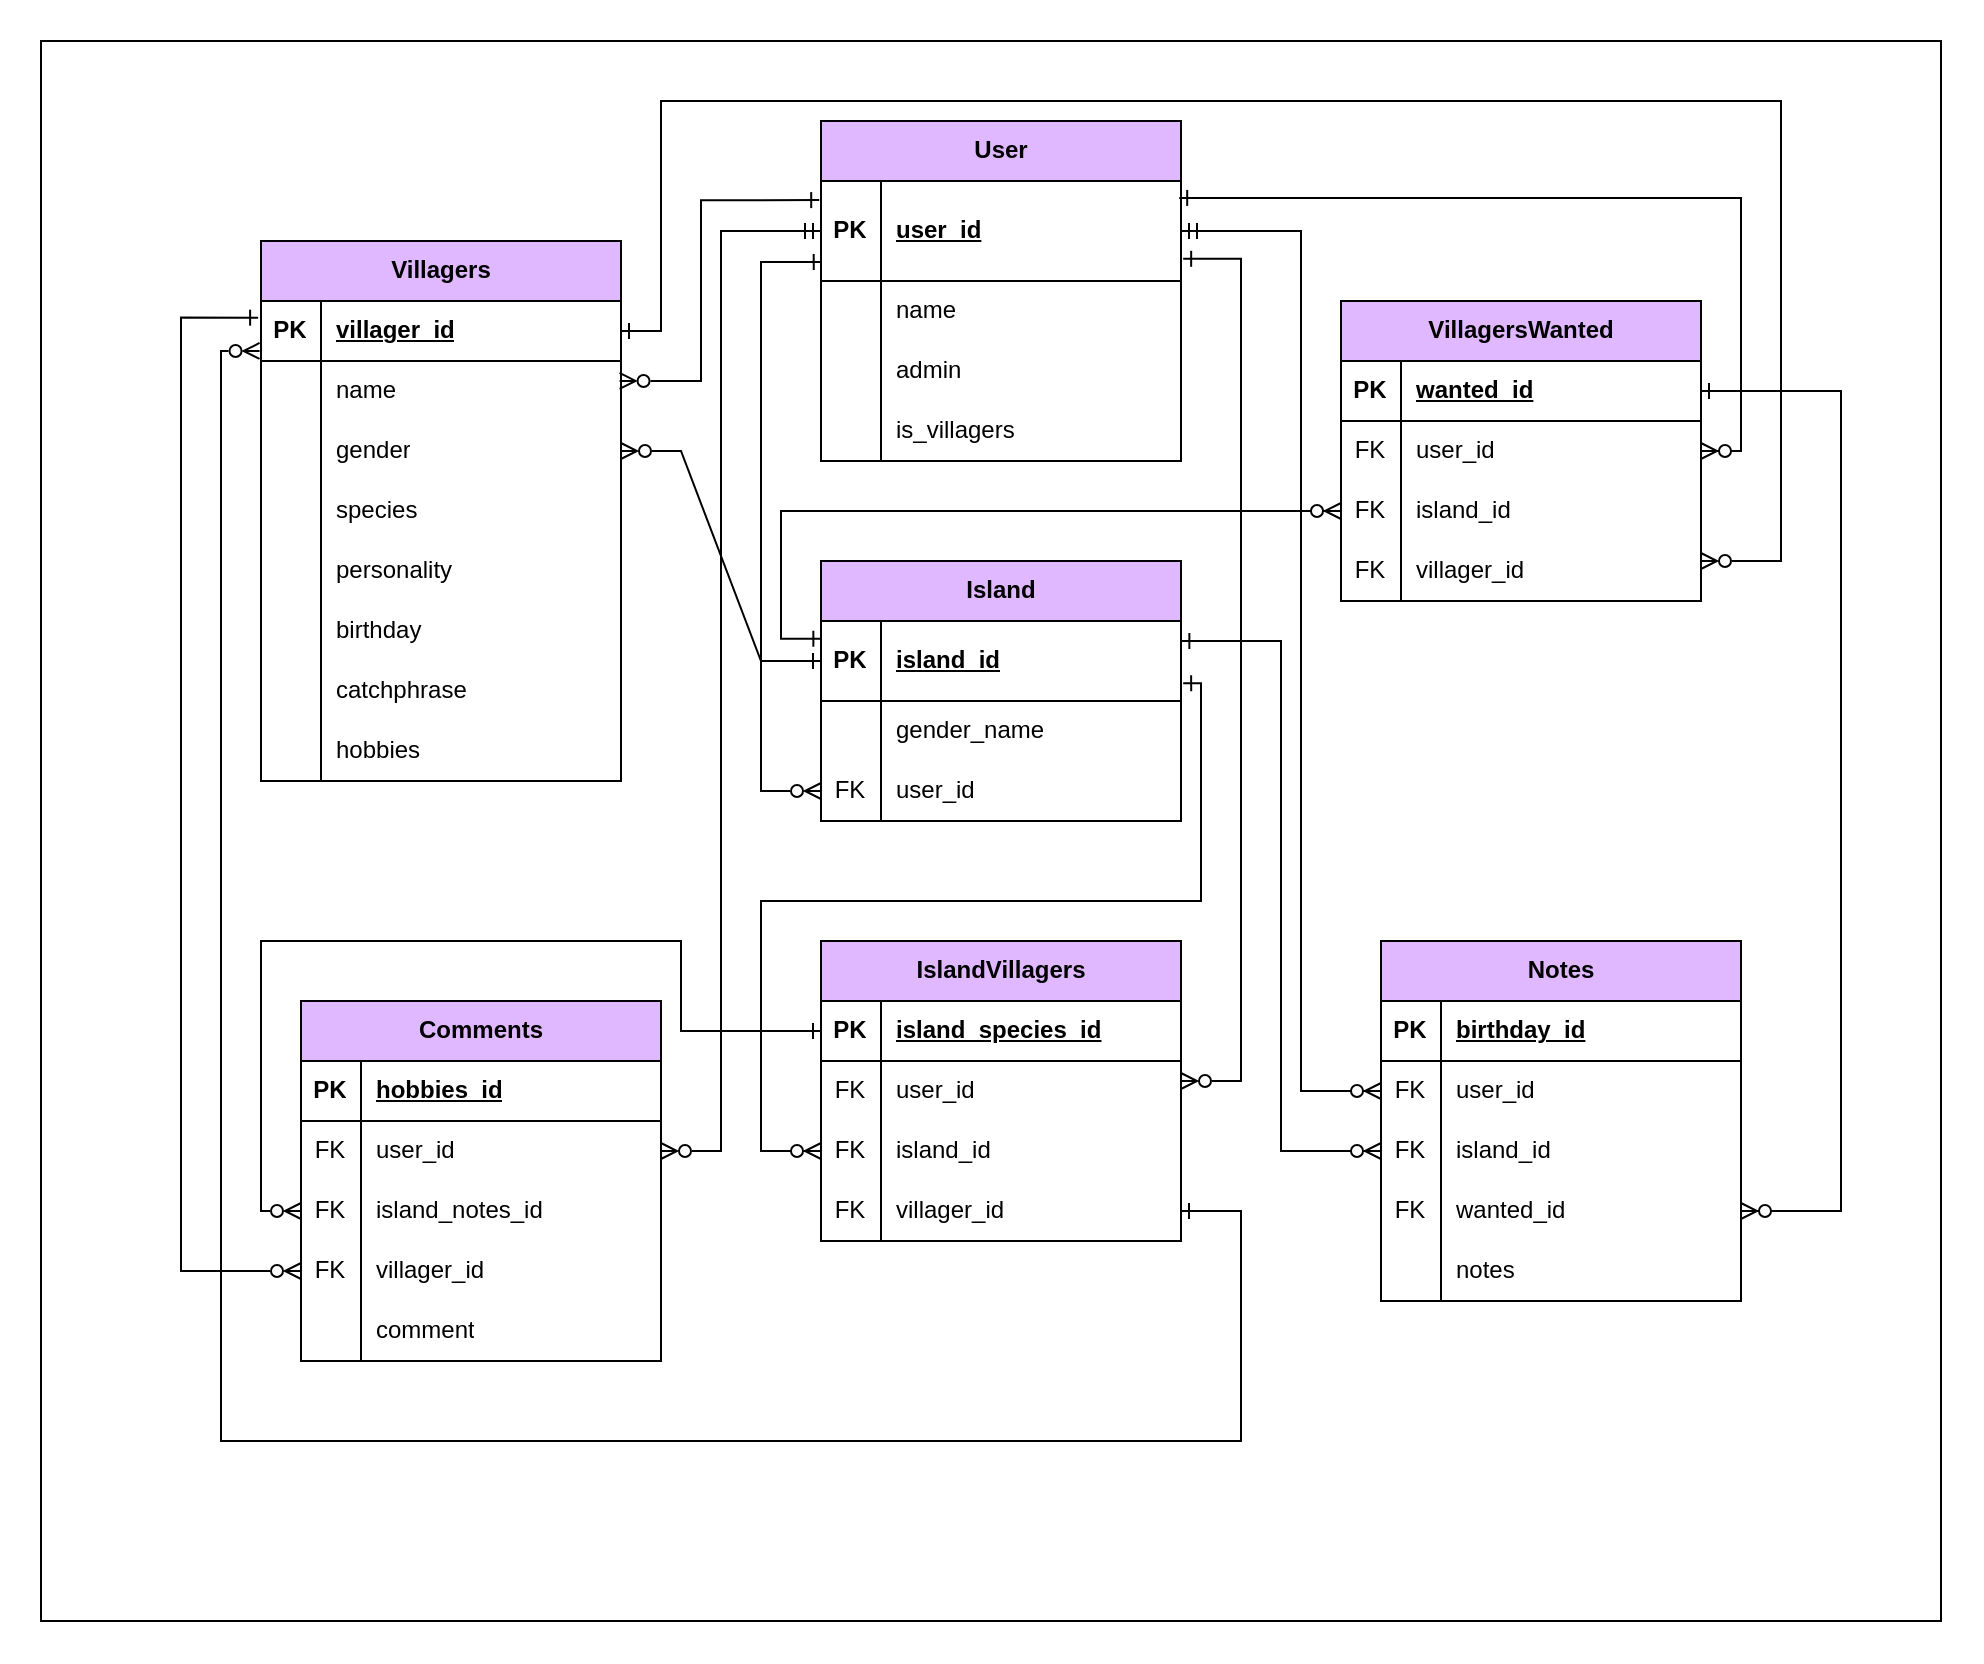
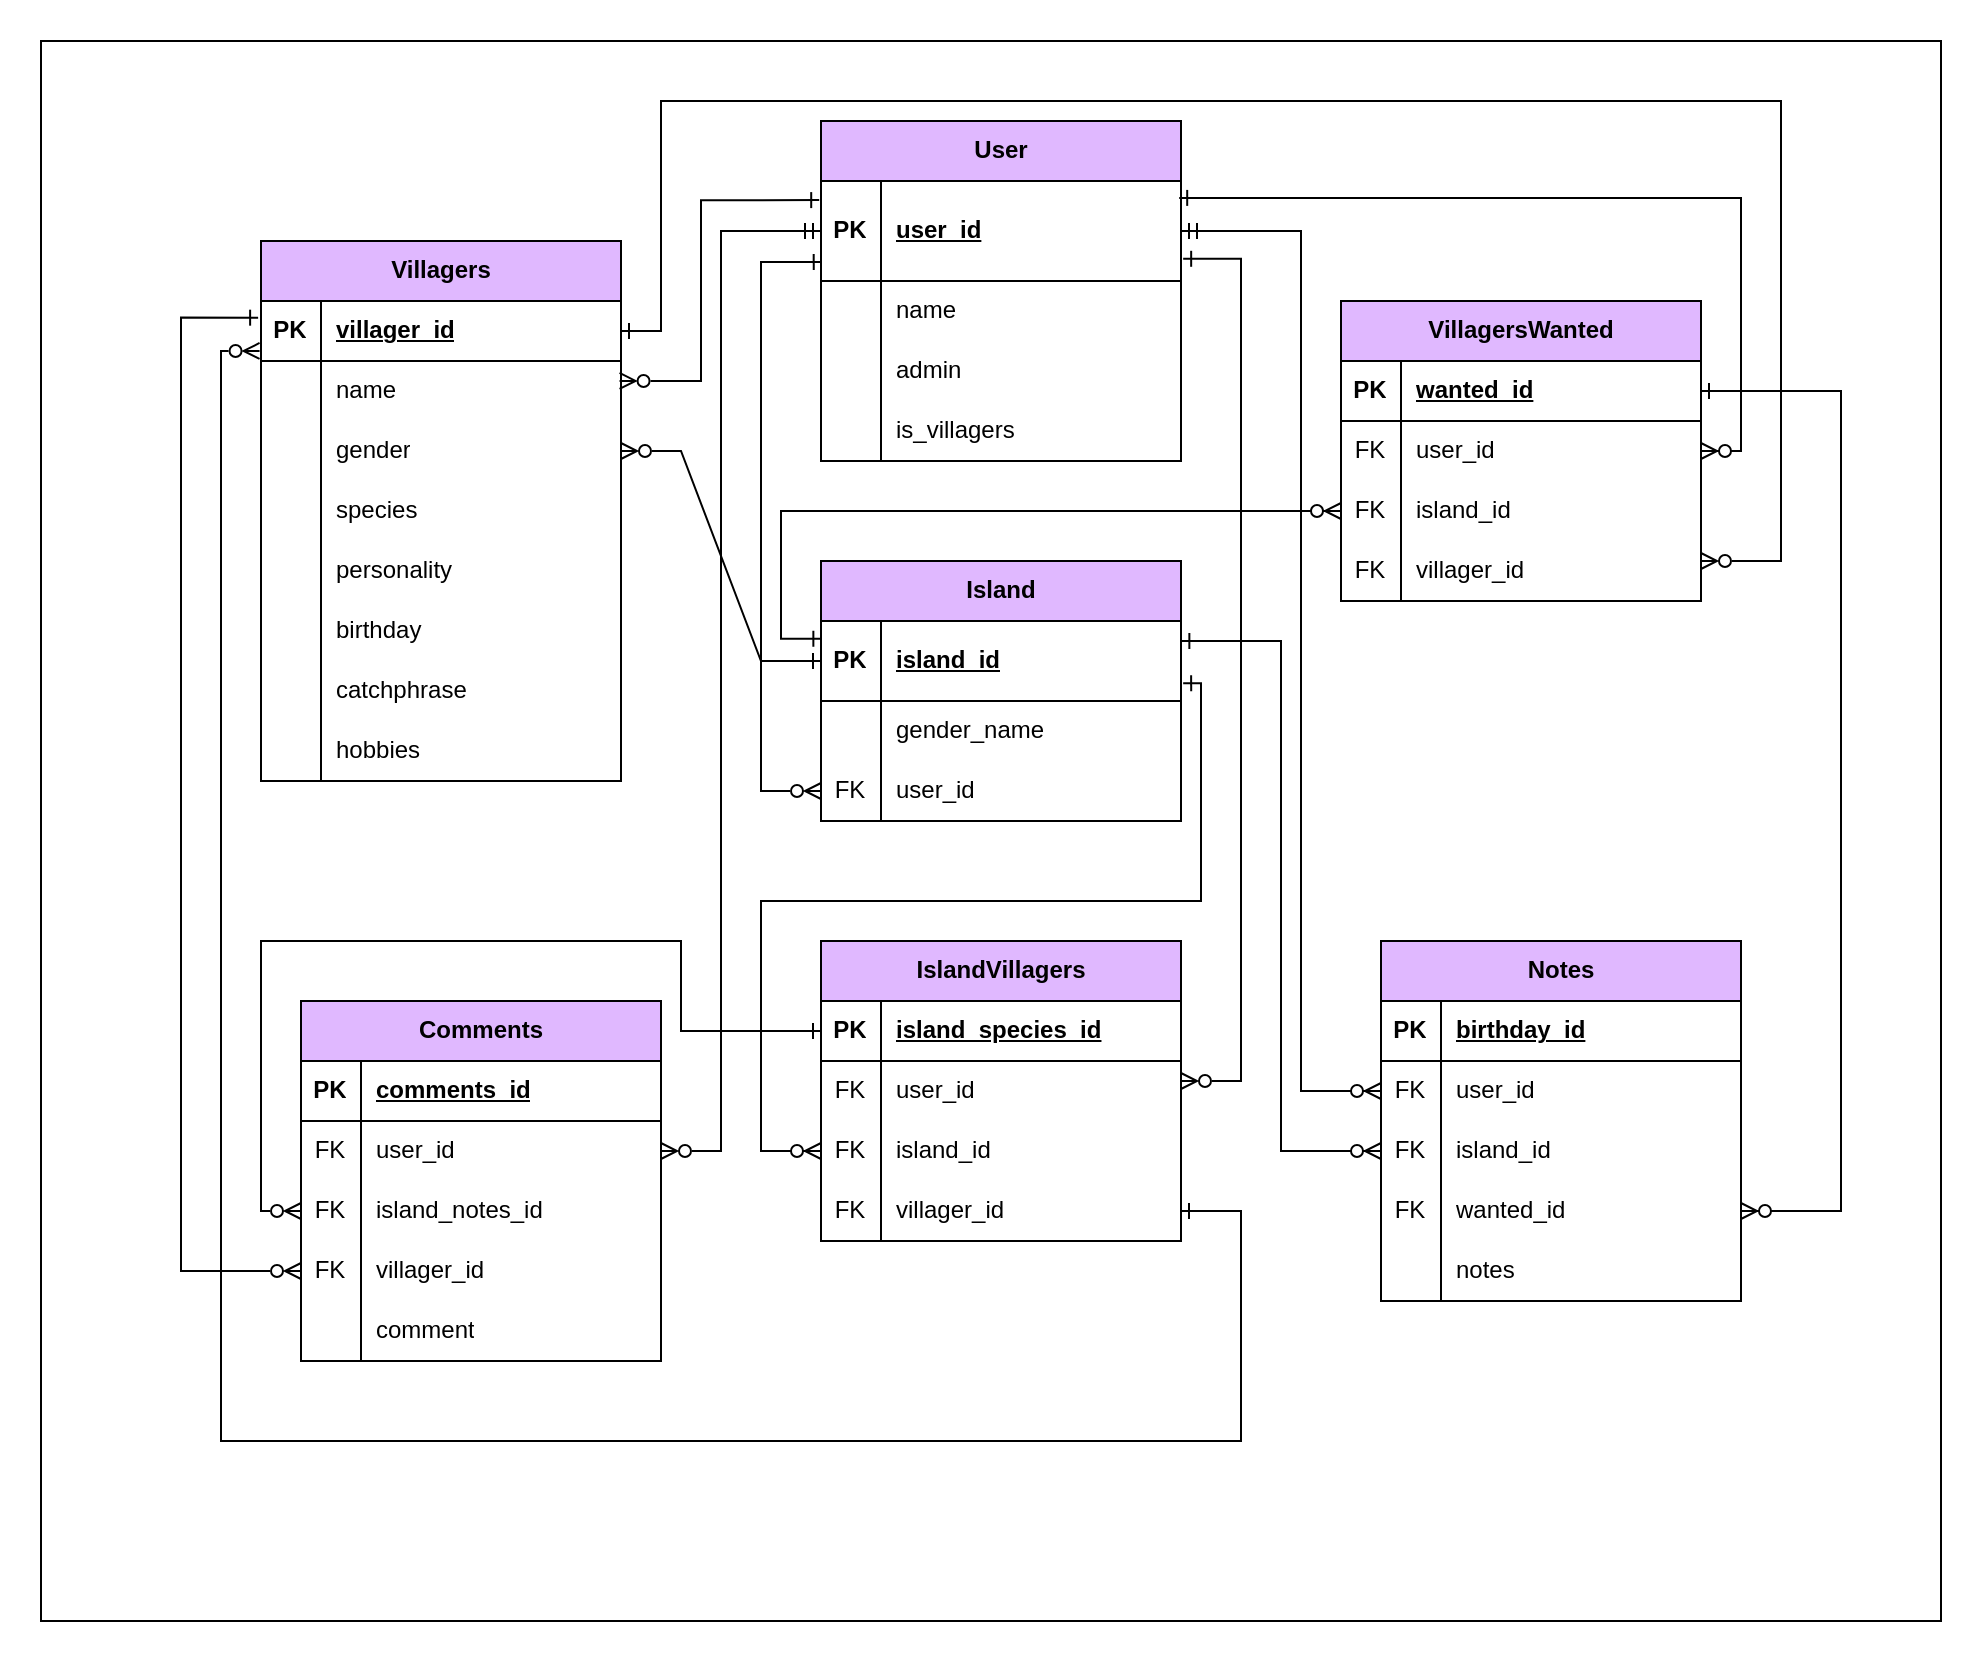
(438, 1091) -> (448, 1091)
